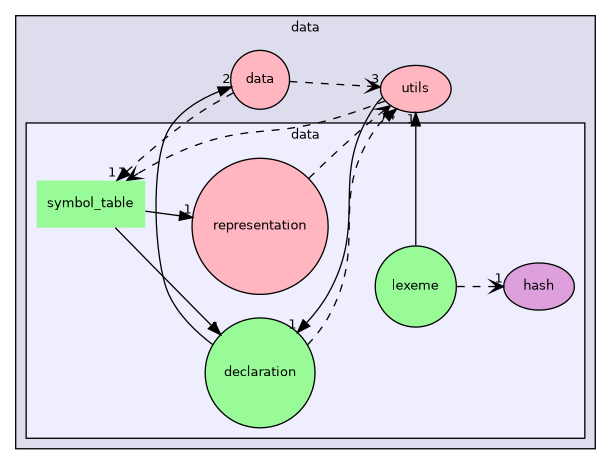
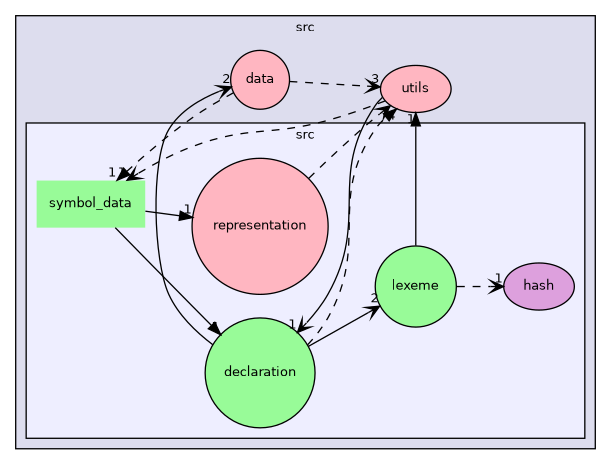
(305, 28) -> (305, 28)
(91, 204) -> (91, 204)
(349, 211) -> (349, 211)
(156, 221) -> (156, 221)
none -> (338, 330)
